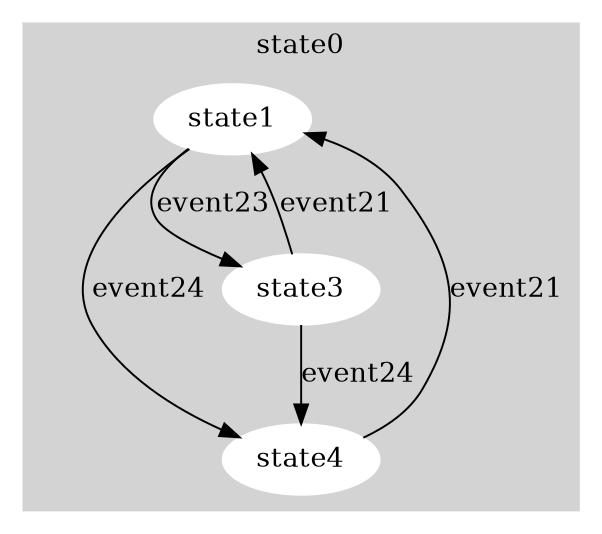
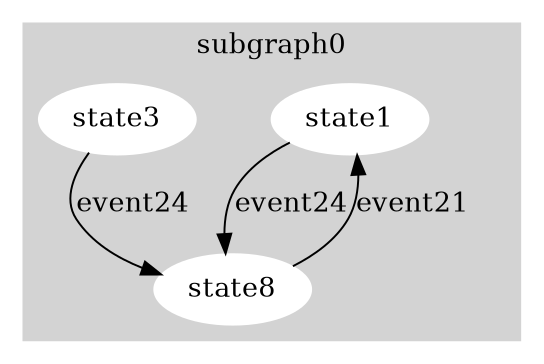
(301, 46) -> (272, 46)
(279, 212) -> none
(155, 216) -> none
(301, 460) -> (233, 289)
